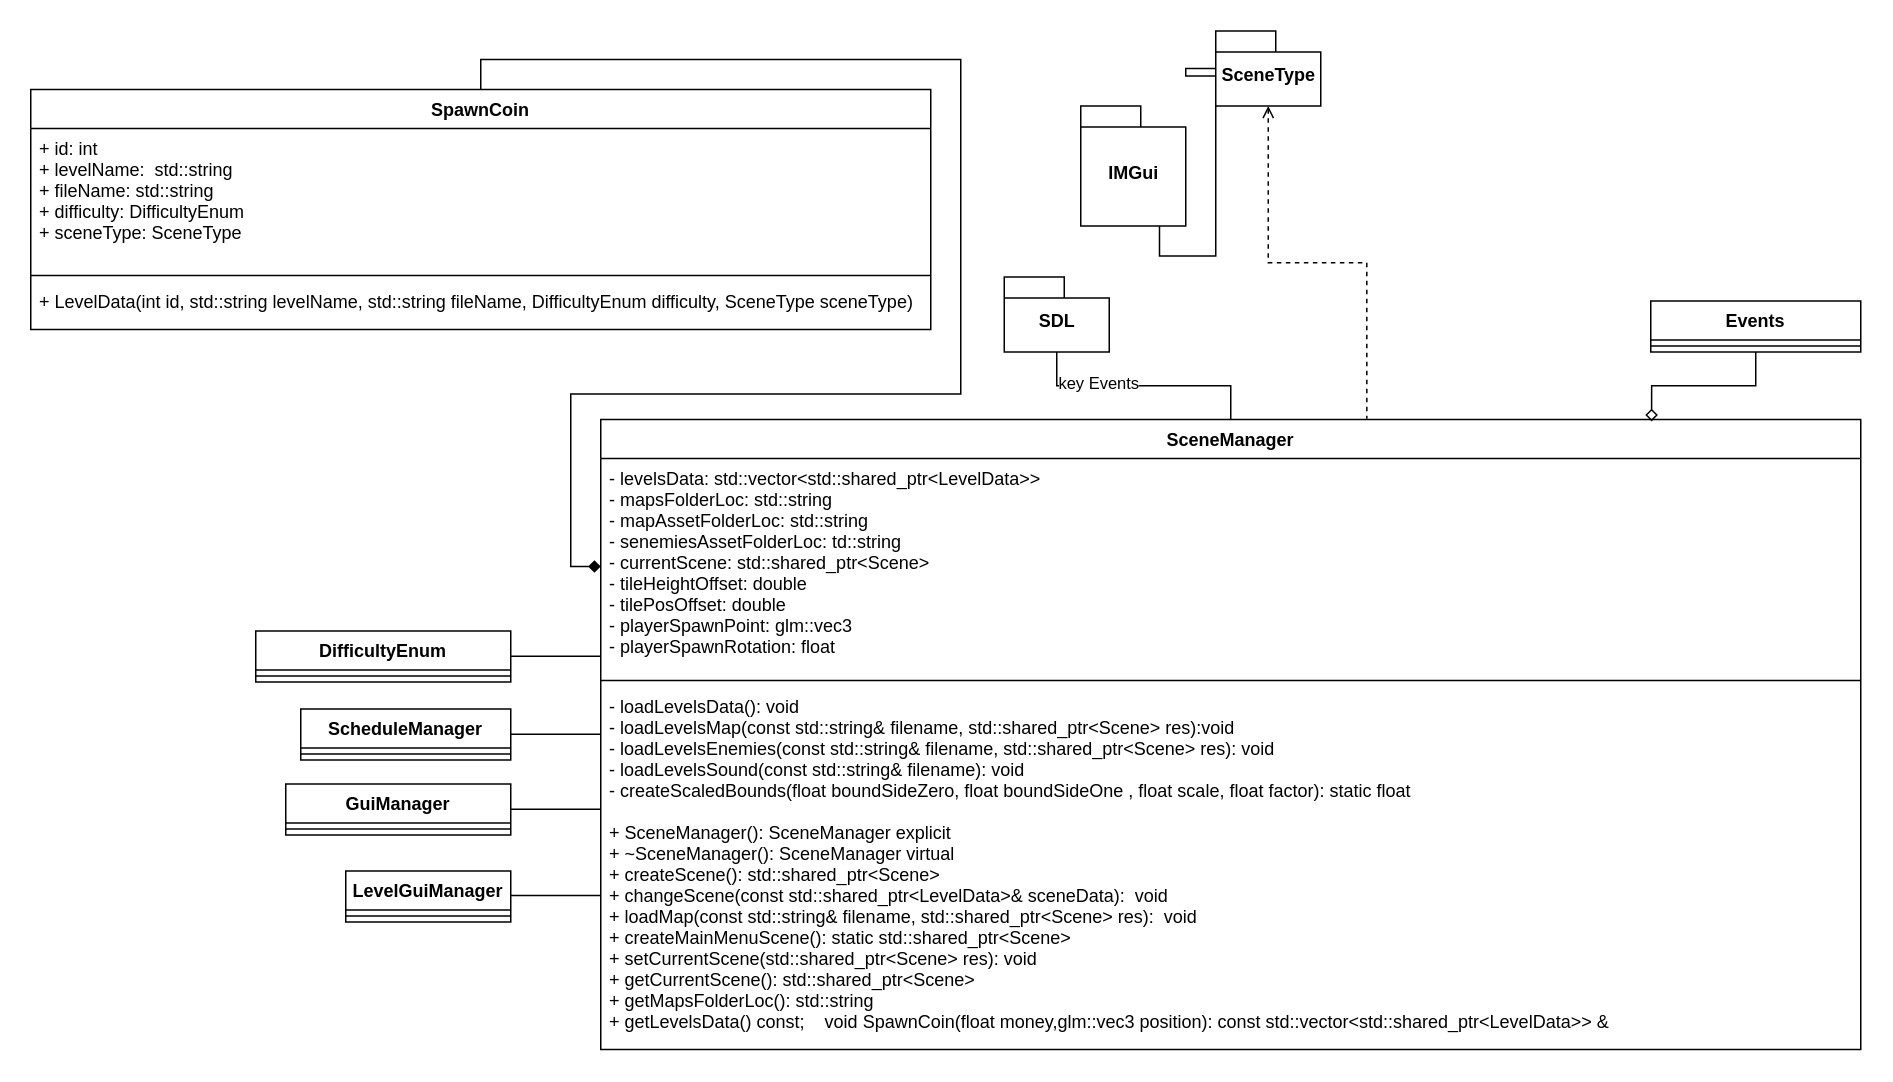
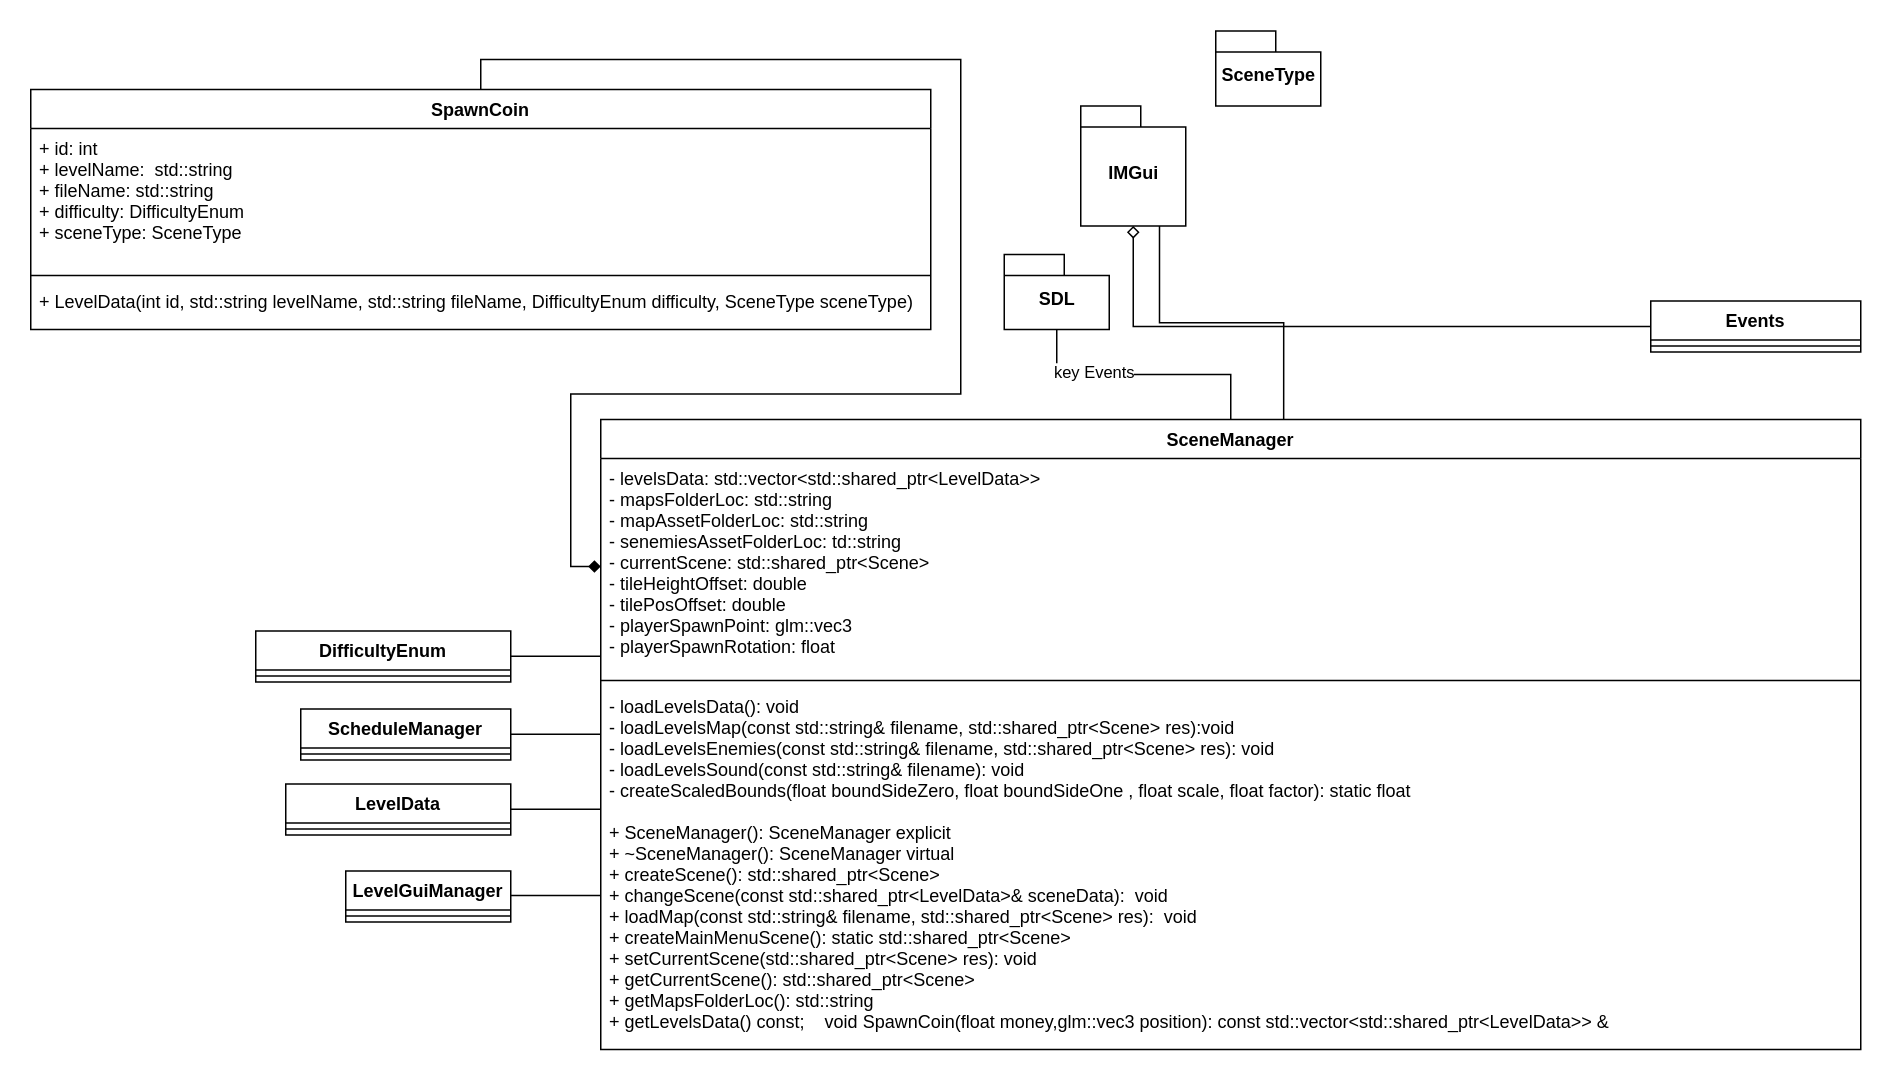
(1216, 210) -> (1235, 323)
(1318, 263) -> none
(1057, 314) -> (1057, 292)
(1708, 386) -> (1348, 326)
(398, 804) -> (398, 804)
